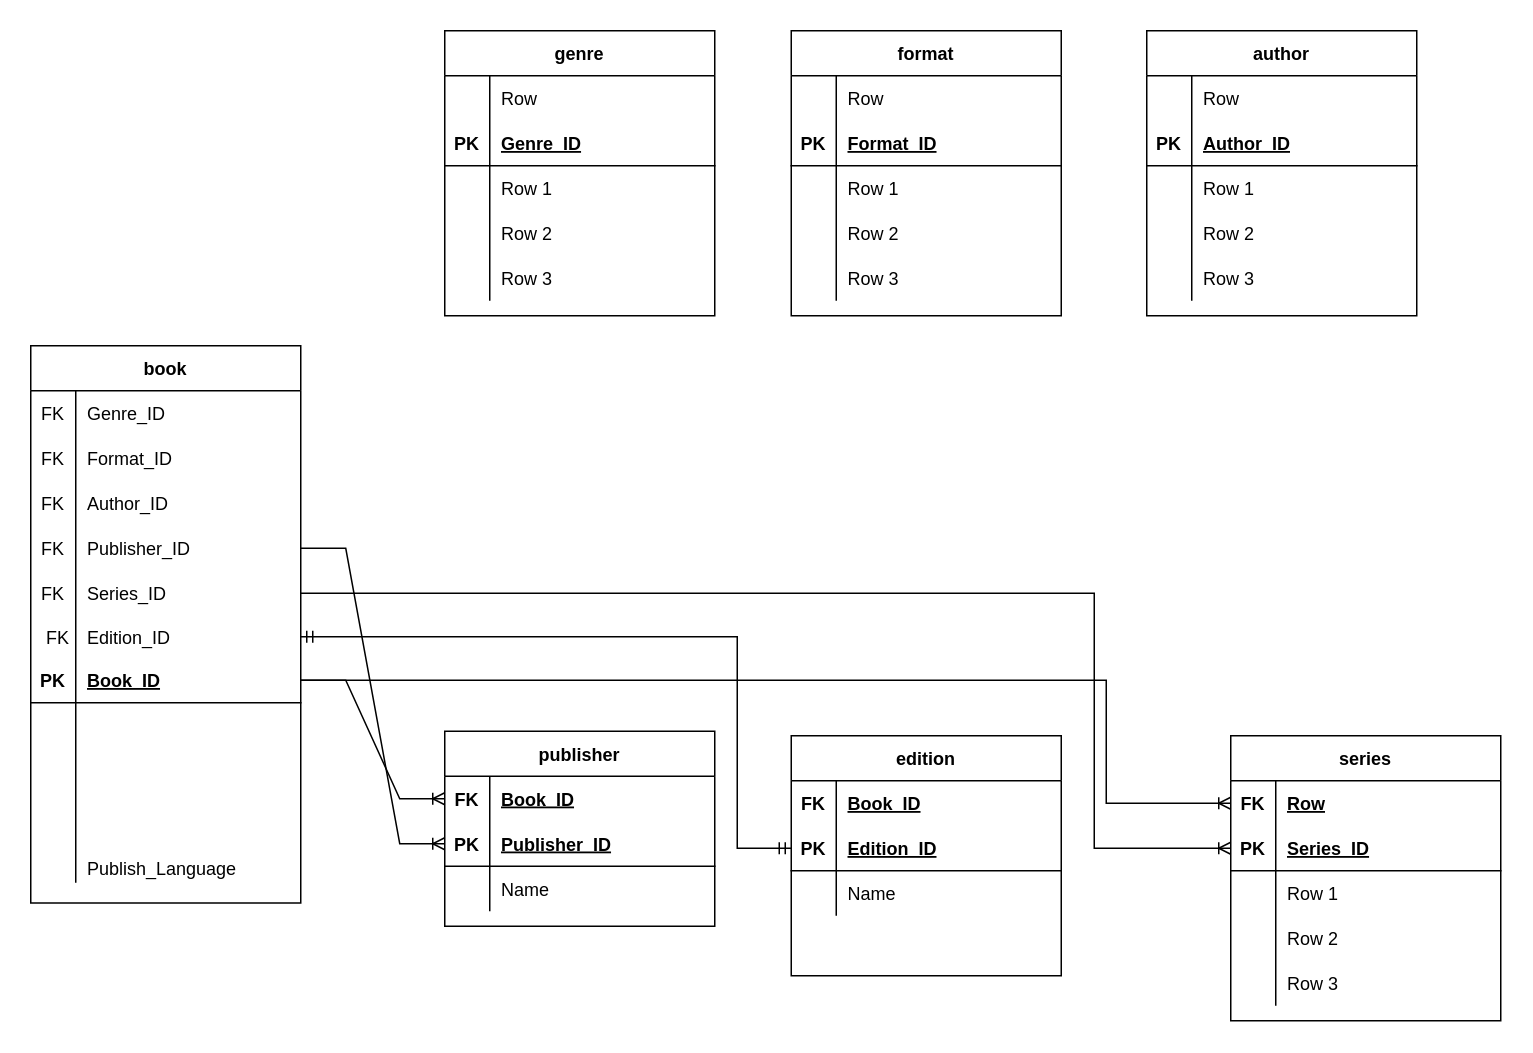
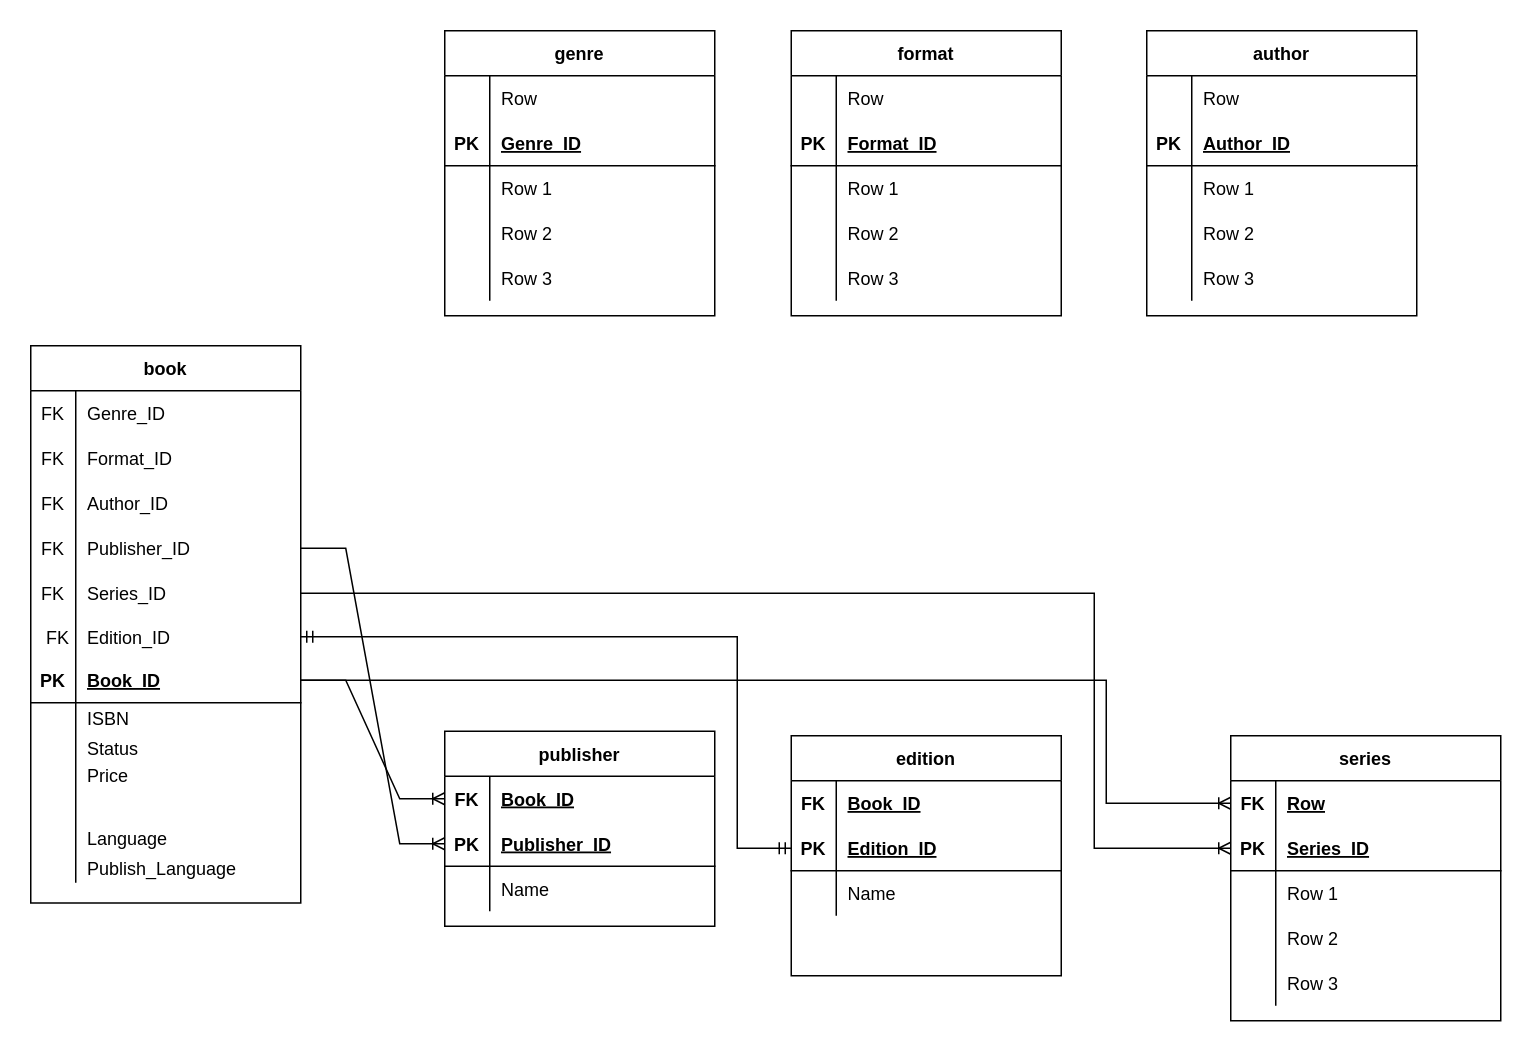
none -> (188, 718)
none -> (188, 748)
none -> (188, 778)
none -> (188, 838)
